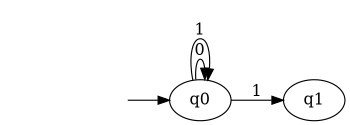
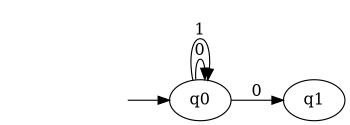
(257, 92) -> (257, 92)
